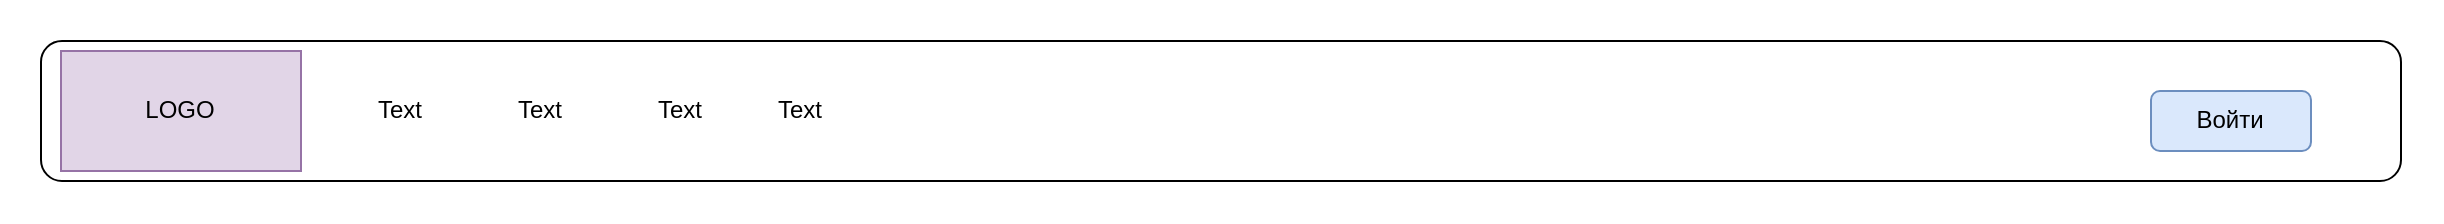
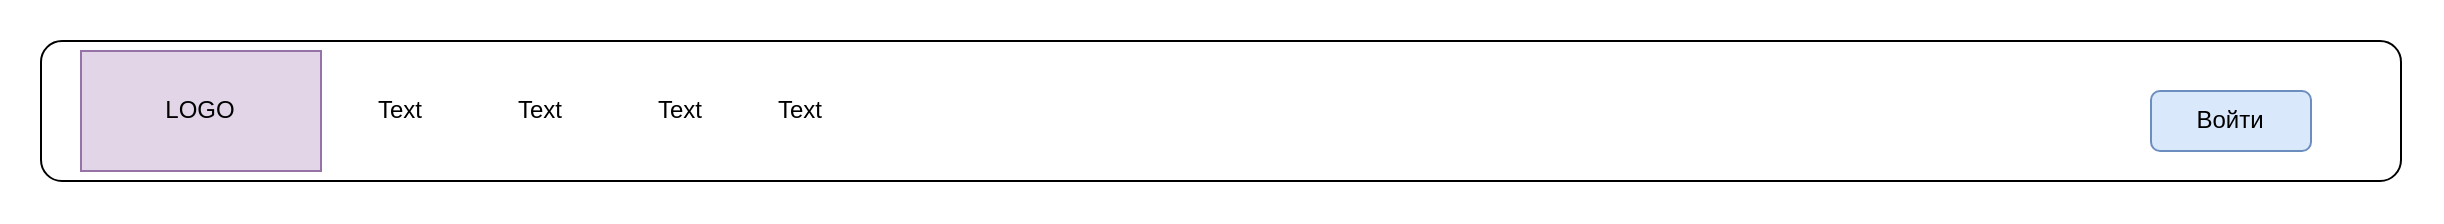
(181, 111) -> (201, 111)
